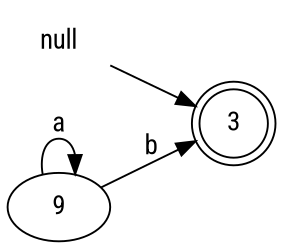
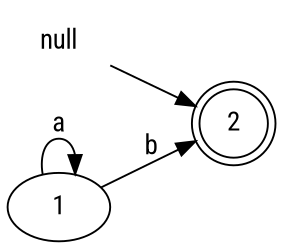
(234, 124) -> (234, 124)
(59, 207) -> (59, 207)
